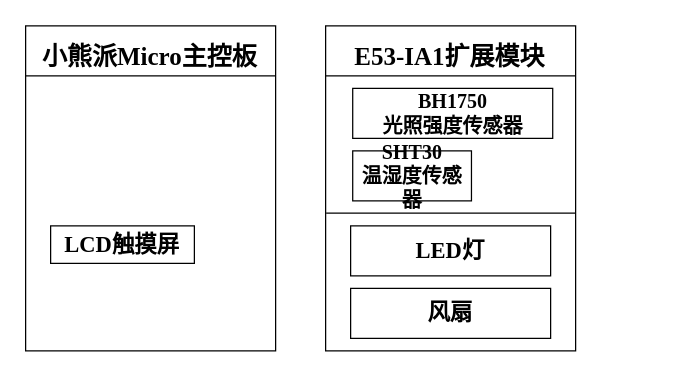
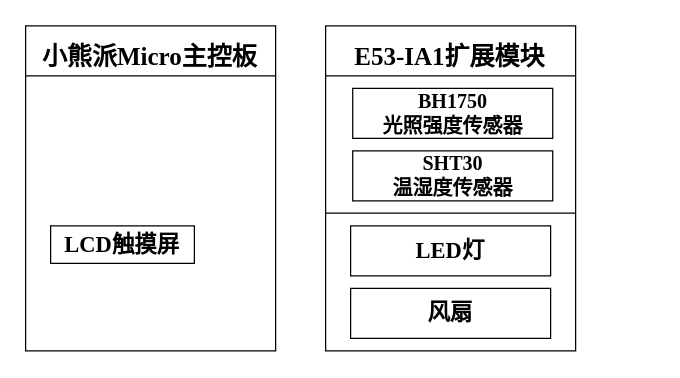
(412, 176) -> (453, 176)
